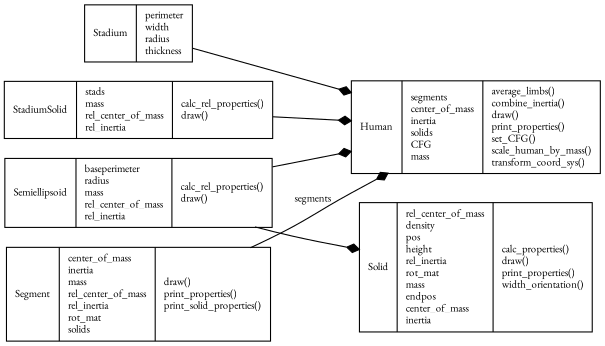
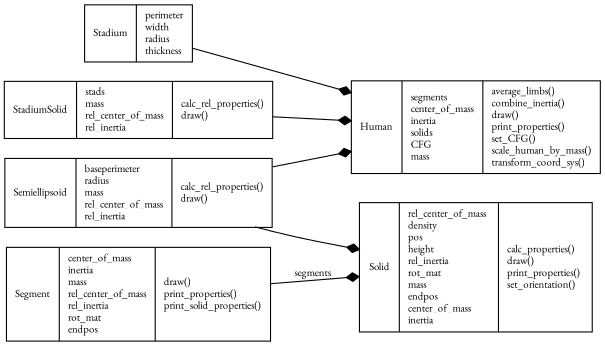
(314, 215) -> (308, 281)
(543, 285) -> (542, 285)
(79, 329) -> (83, 329)
